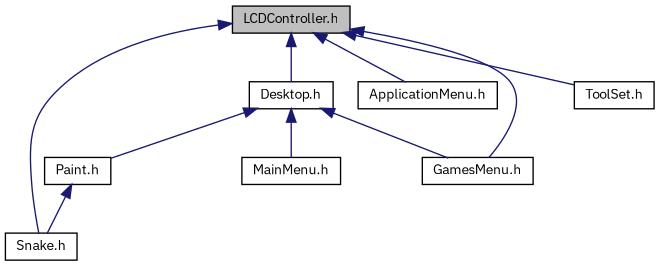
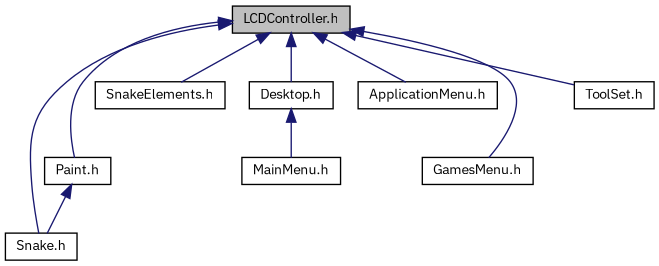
none -> (160, 95)
(178, 135) -> (88, 76)
(391, 136) -> none
